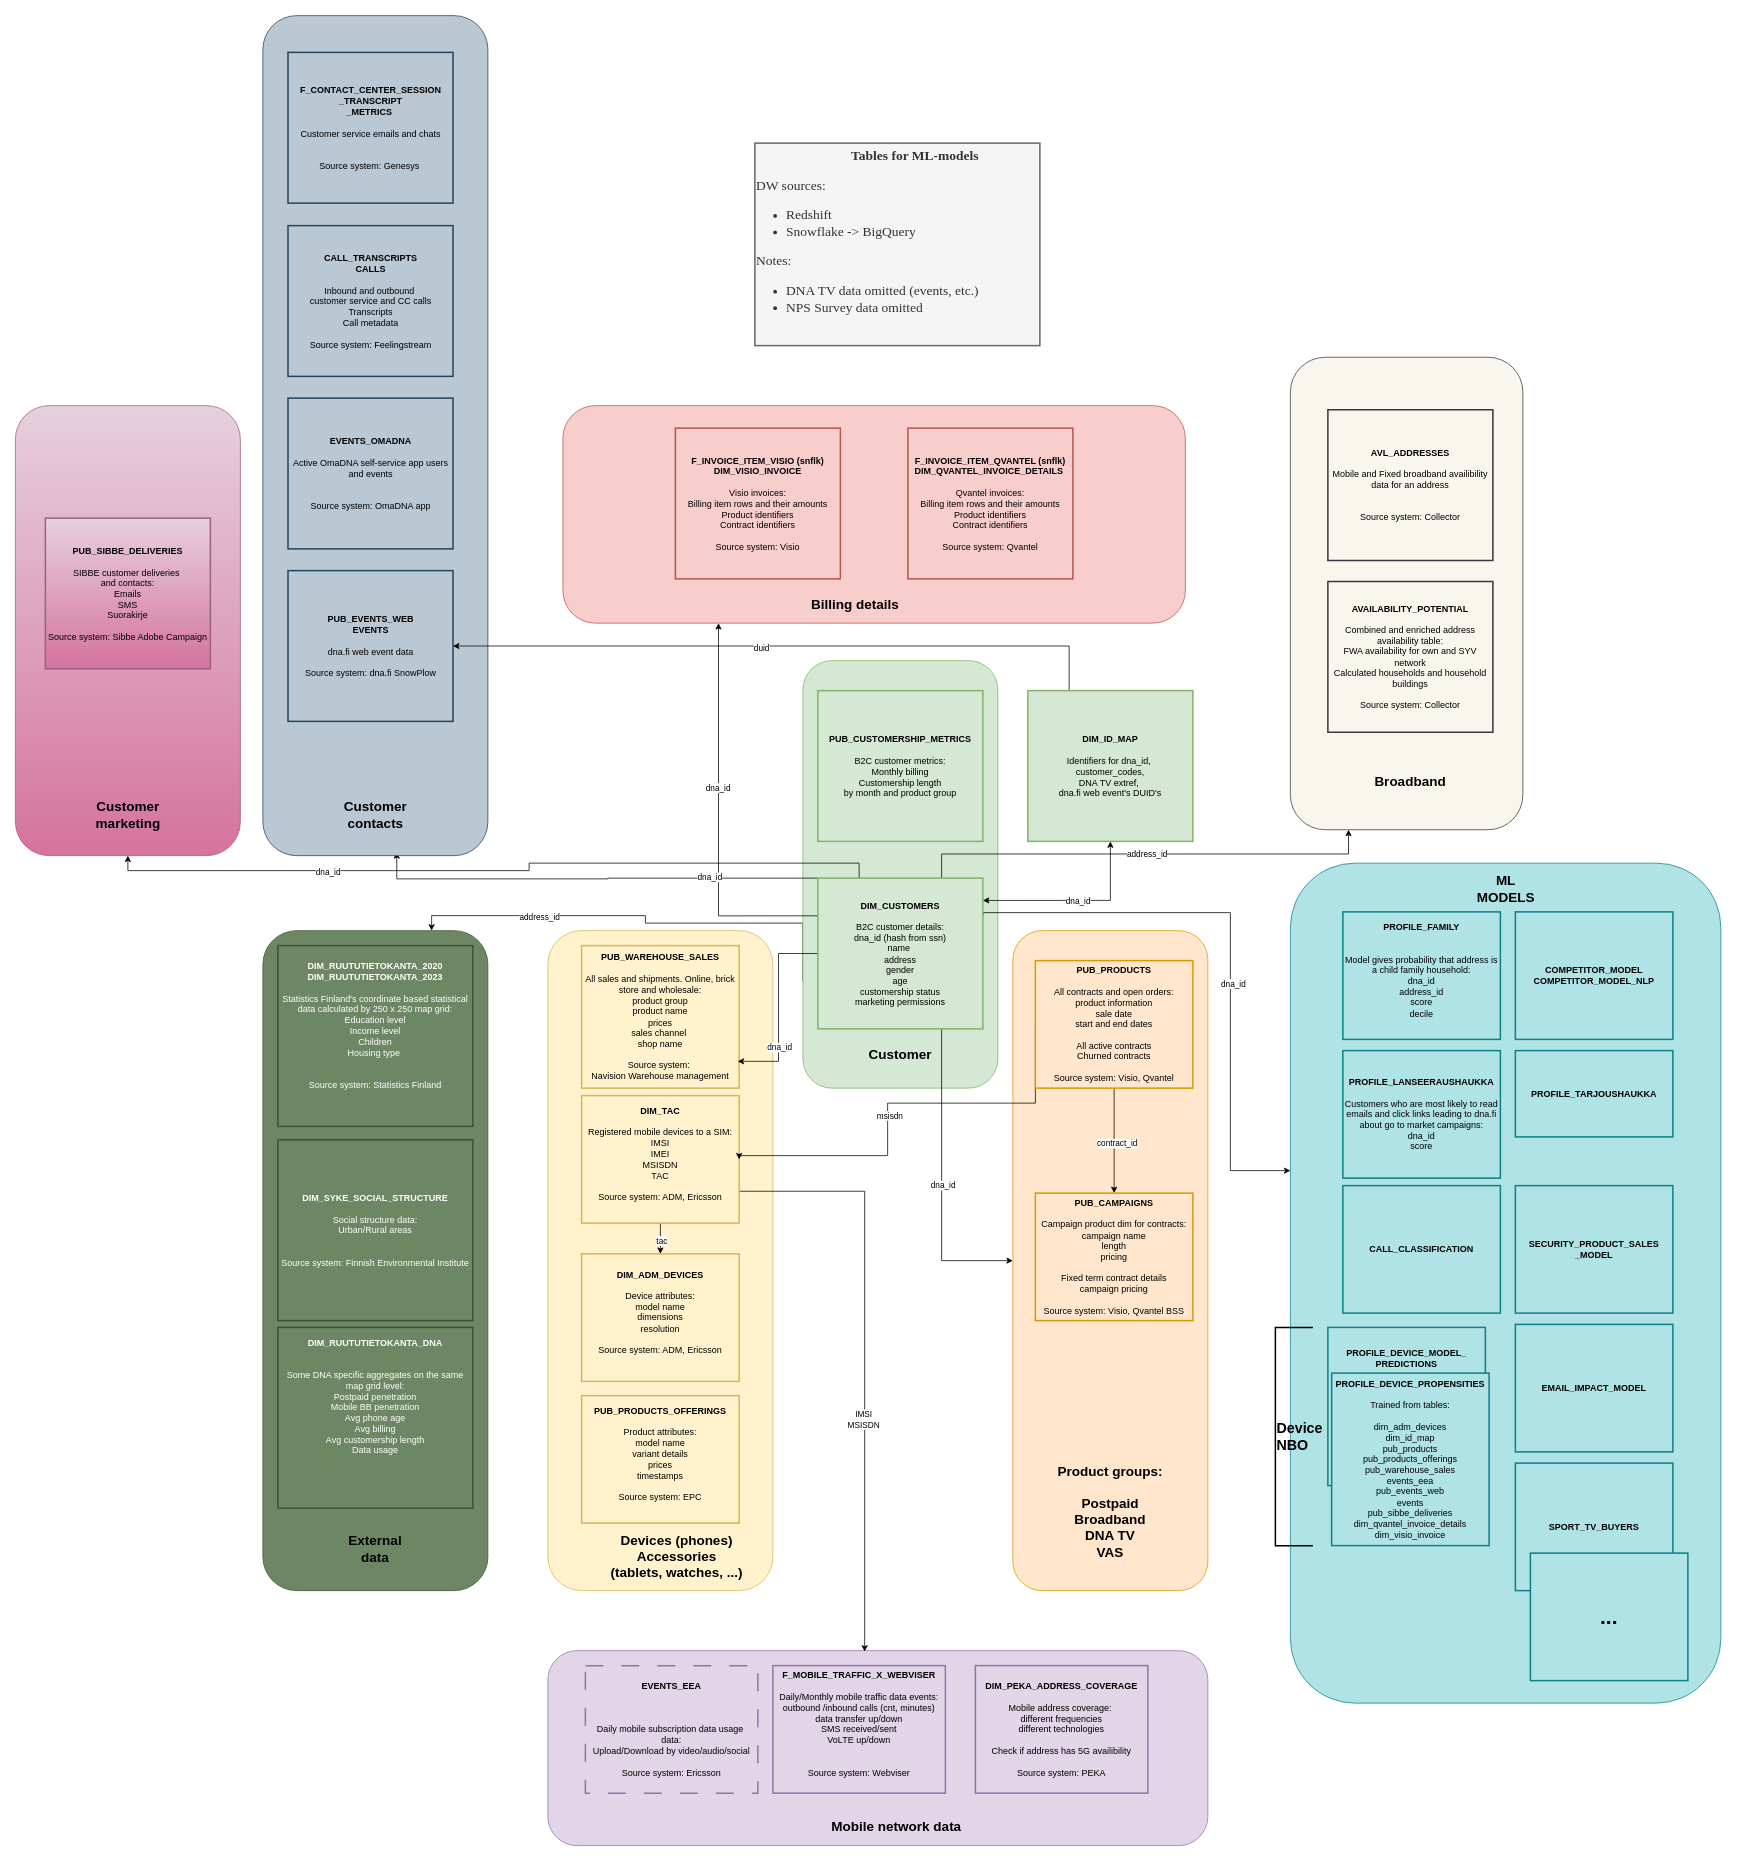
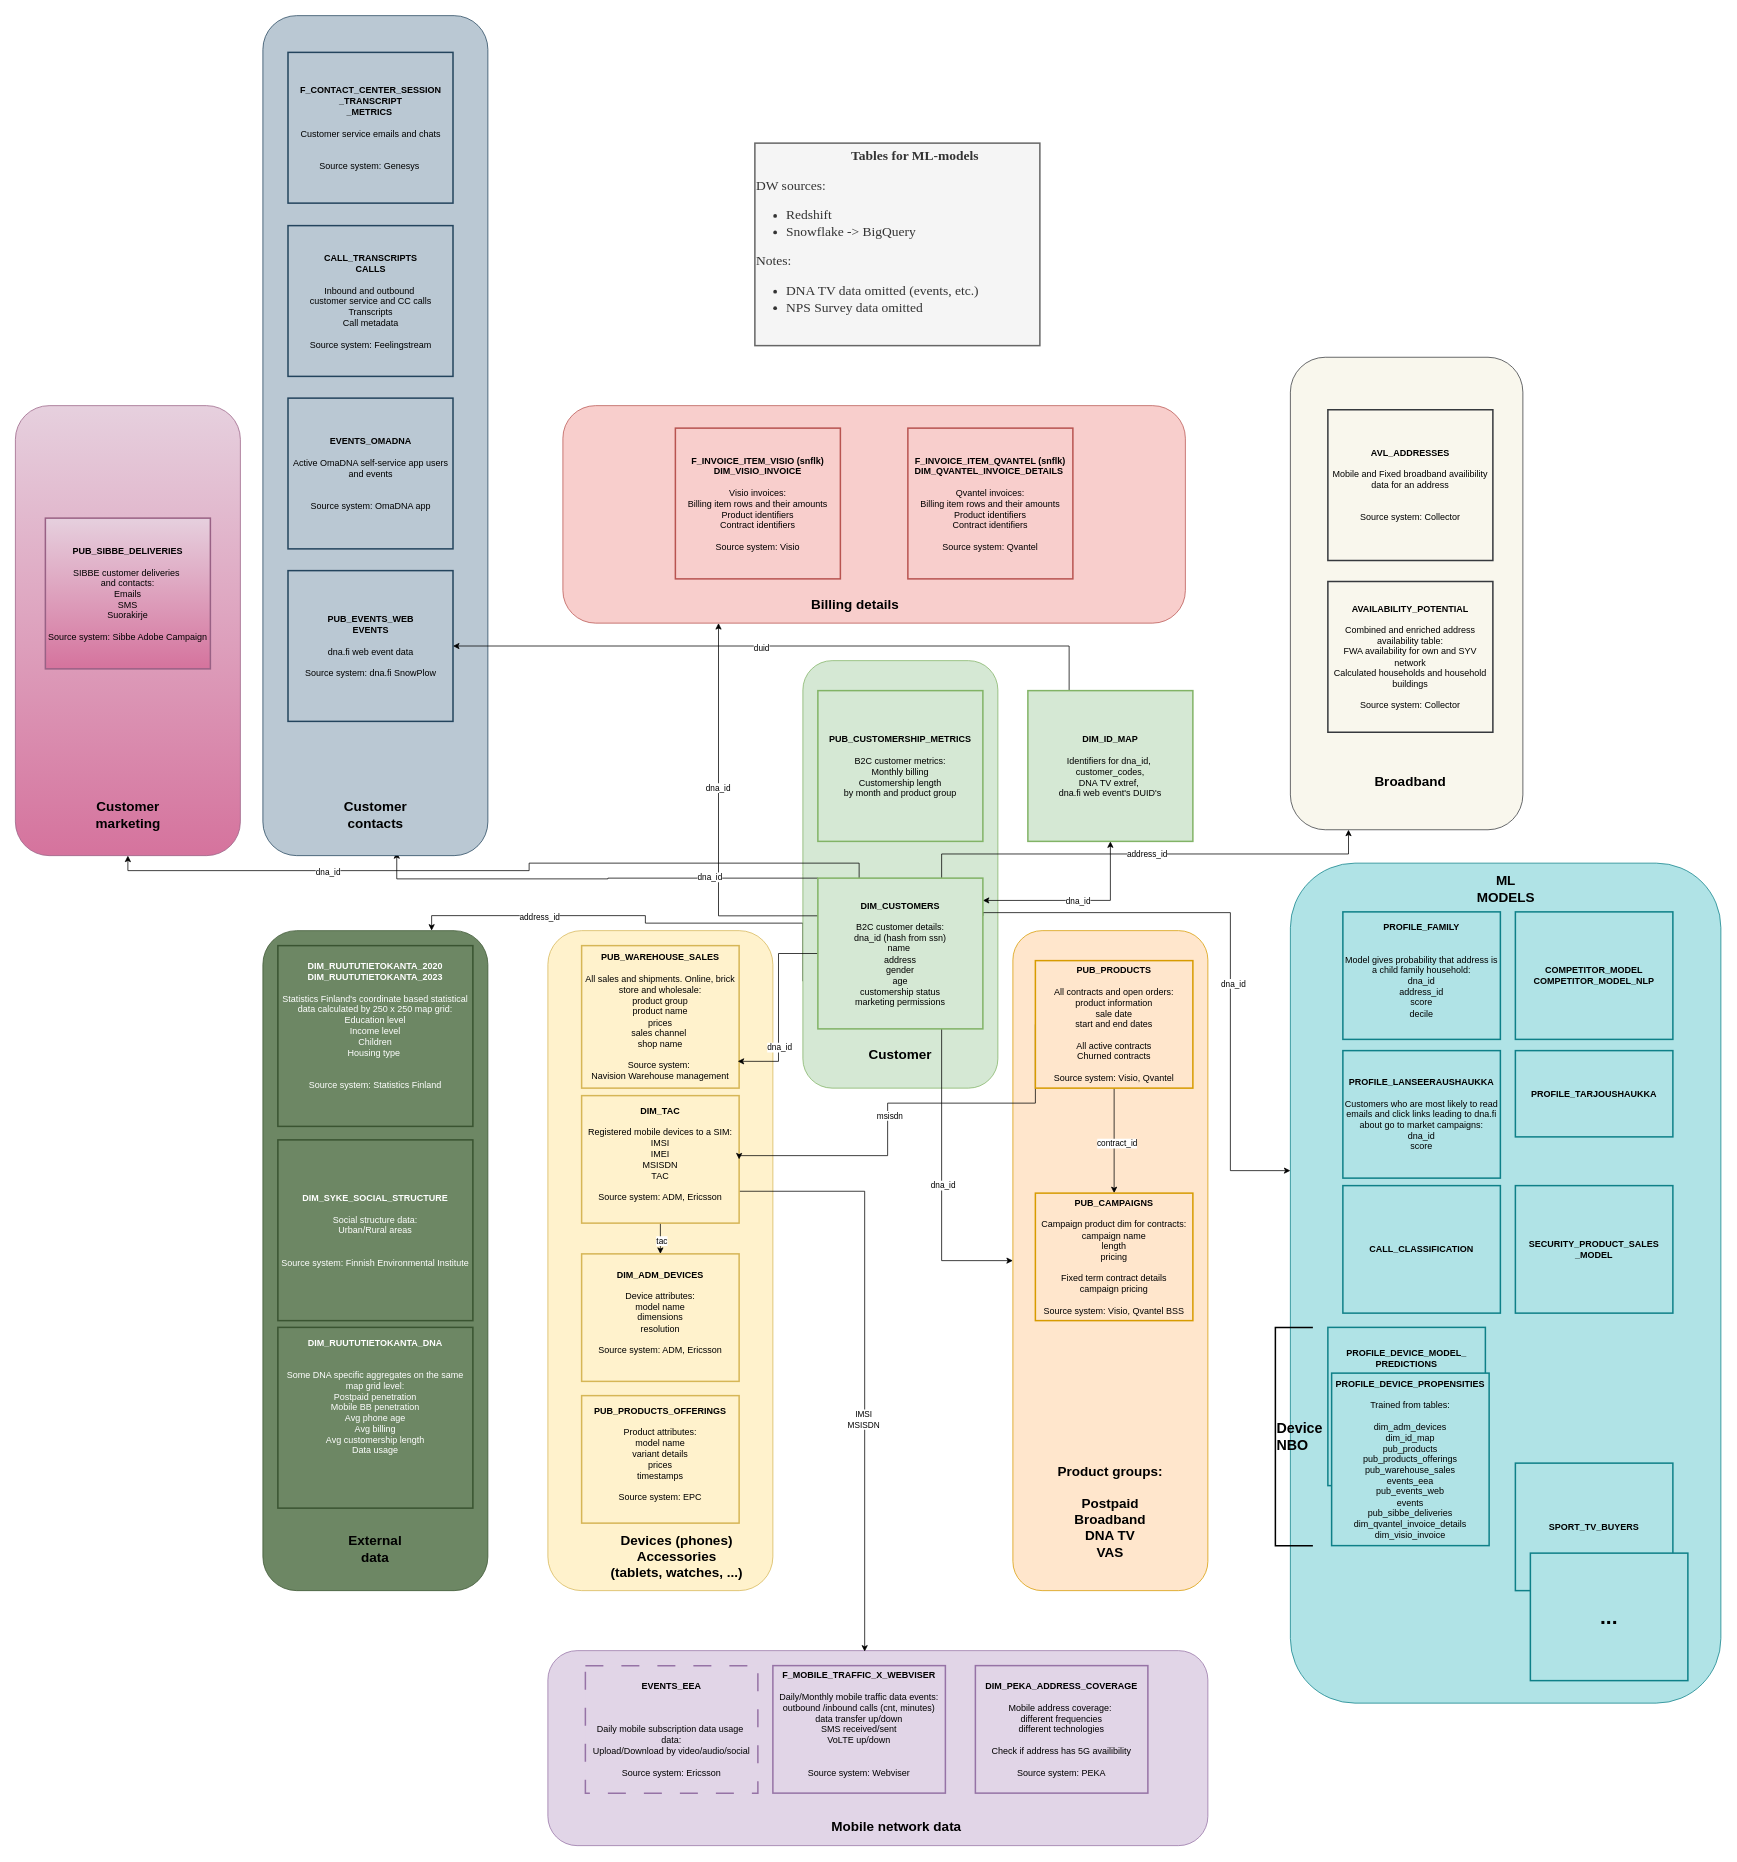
(1594, 1388) -> none
